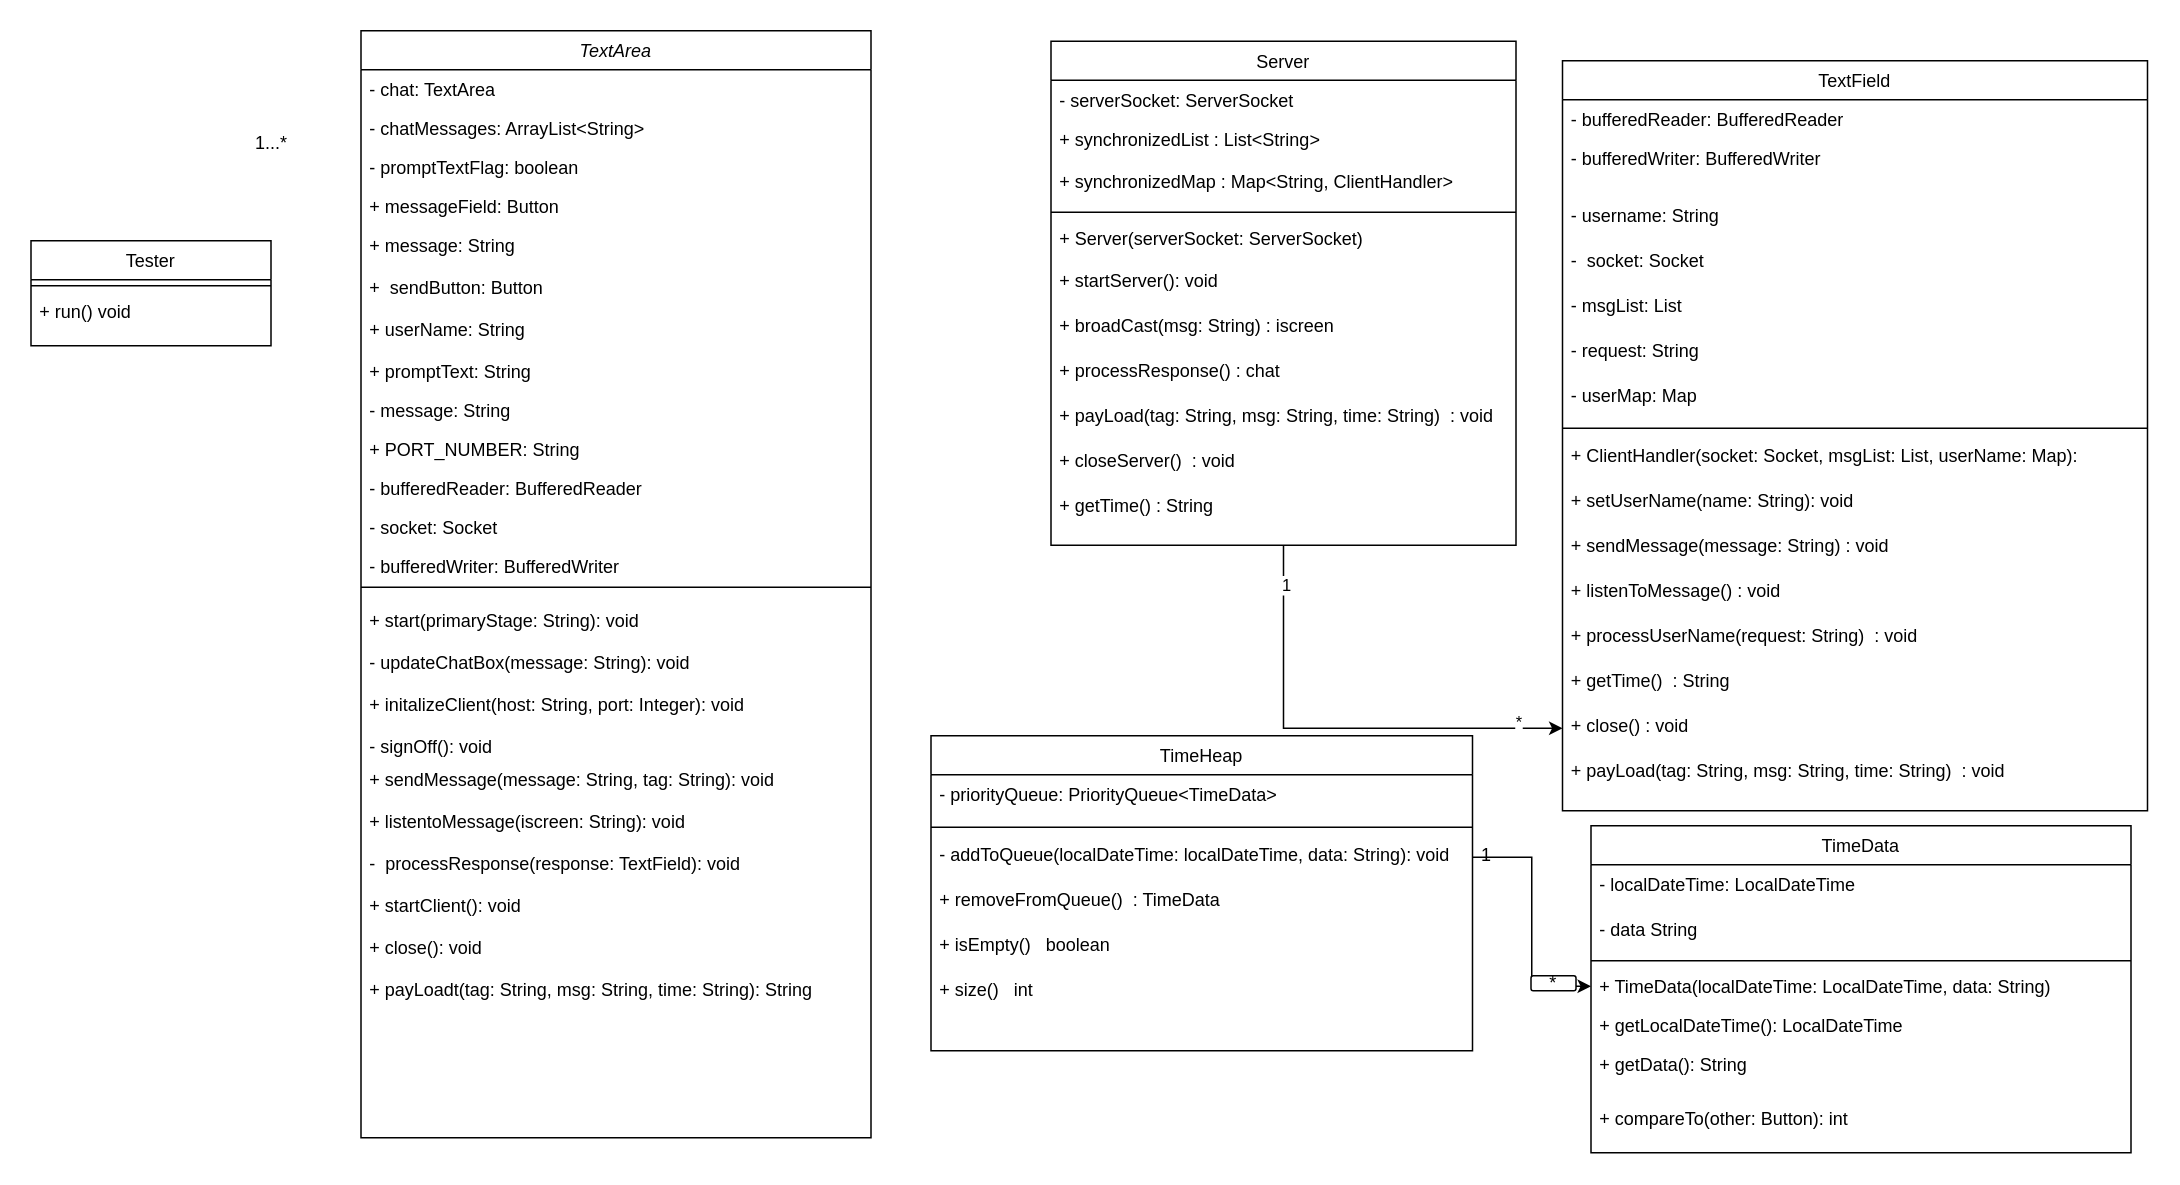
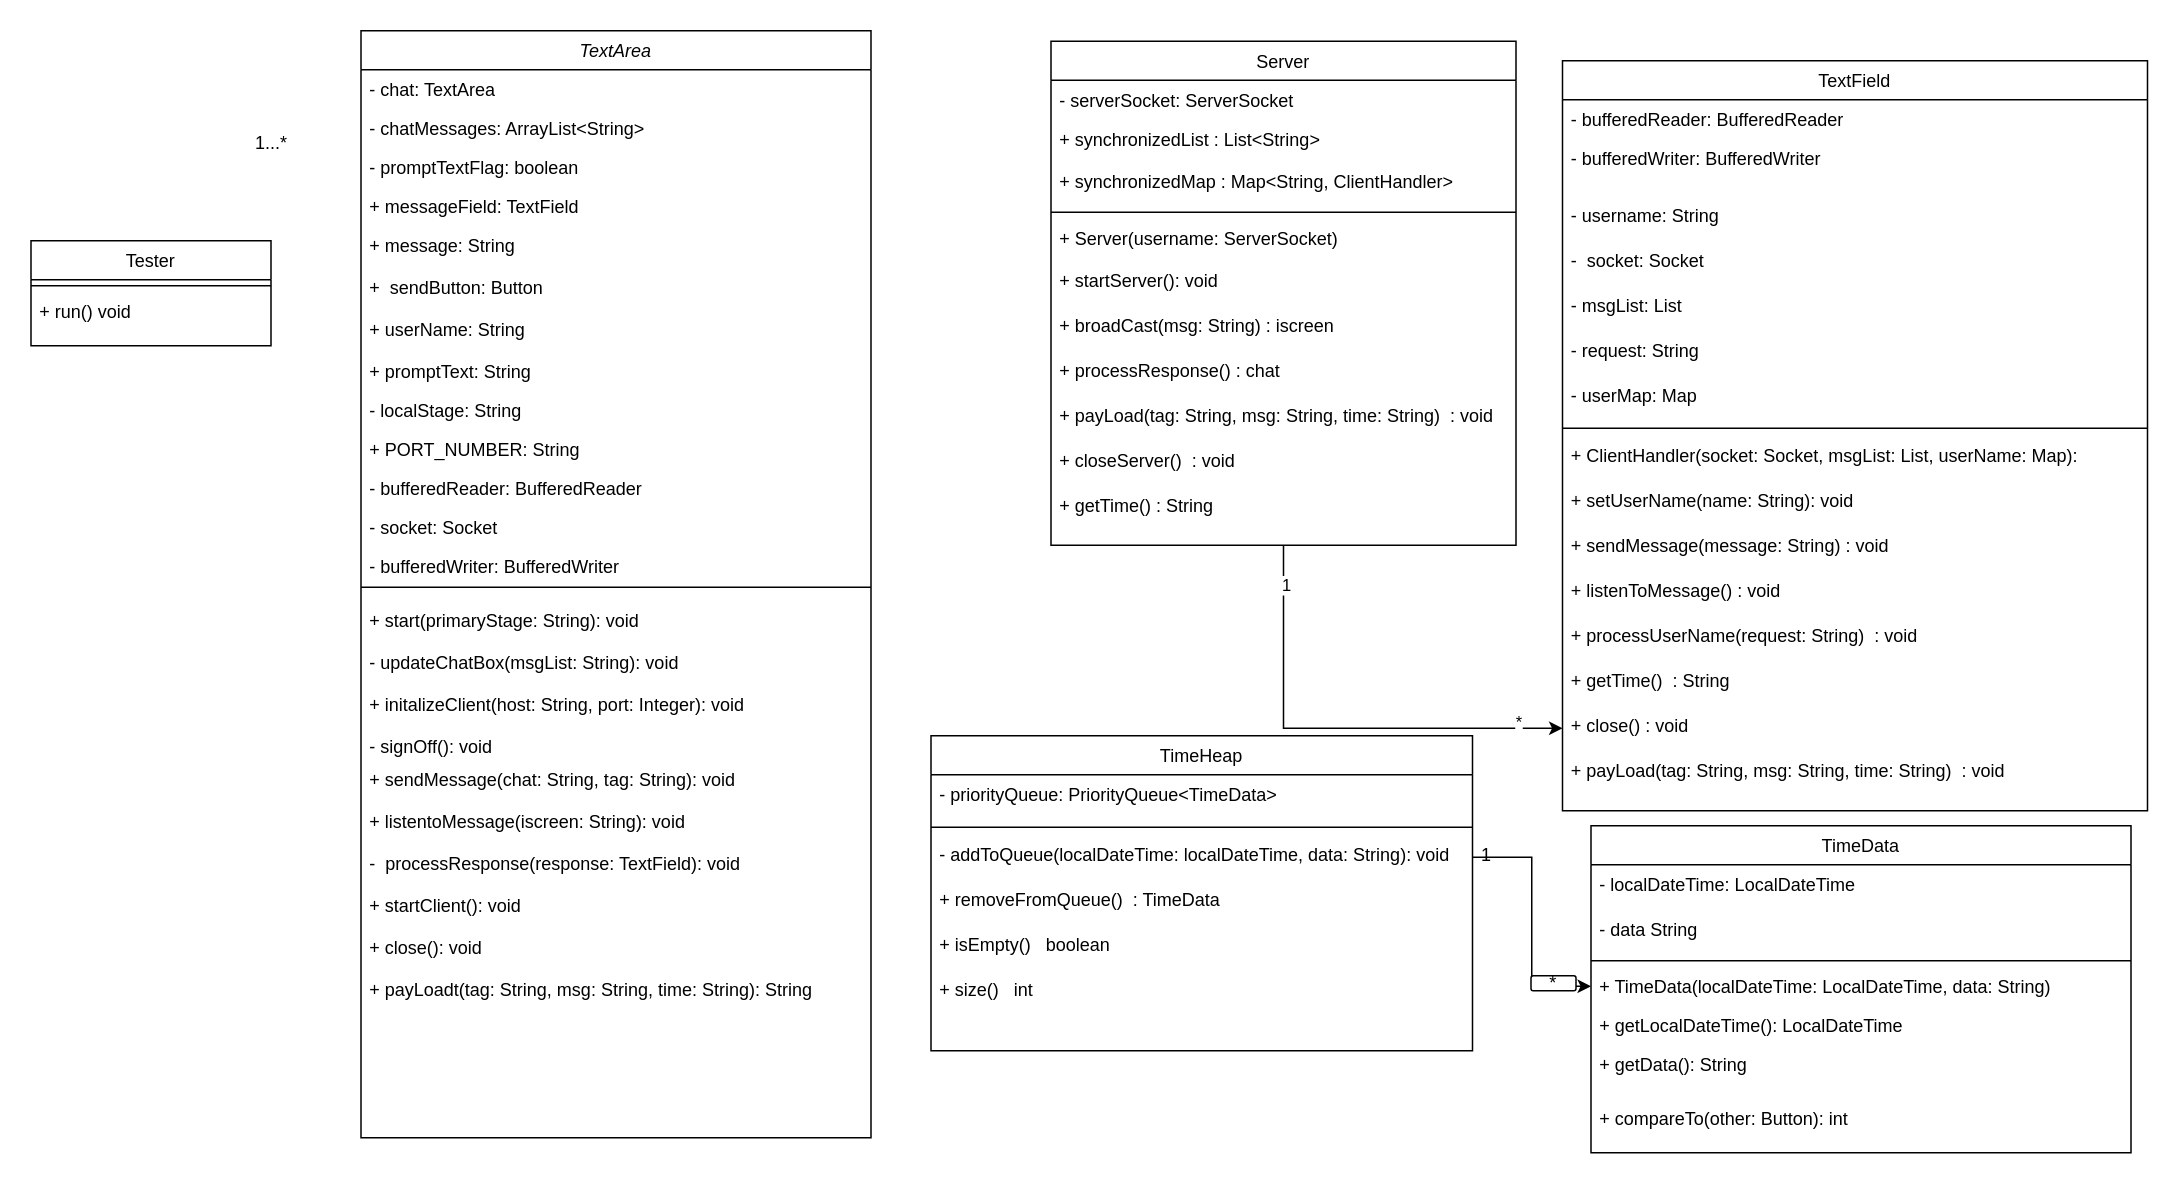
(468, 207) -> (479, 207)
(1233, 239) -> (1213, 239)
(445, 411) -> (456, 411)
(544, 663) -> (542, 663)
(588, 780) -> (573, 780)
